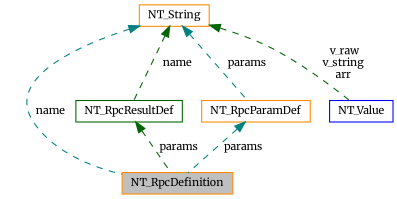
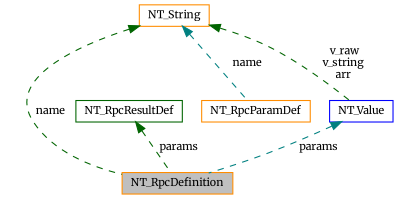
(246, 63) -> (246, 63)
(149, 68) -> none
(28, 99) -> (28, 99)
(212, 151) -> (271, 152)
